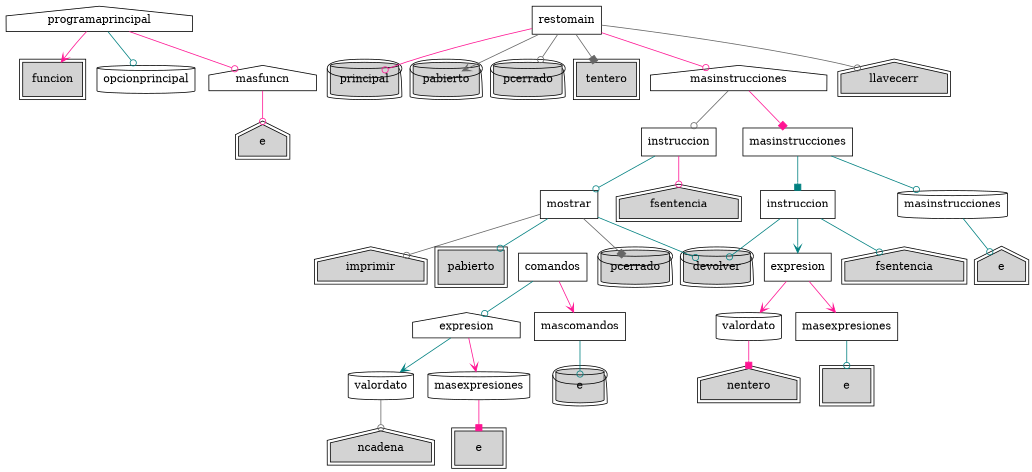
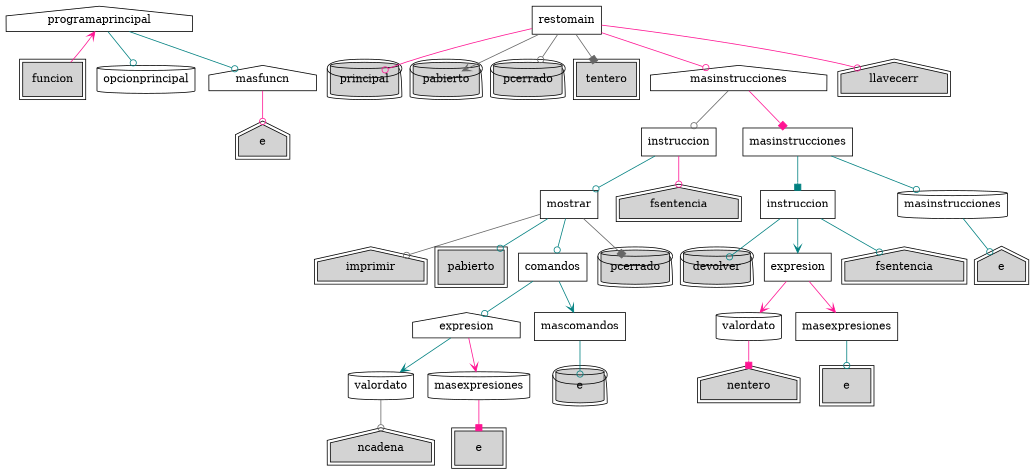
(728, 43) -> (728, 43)
(76, 44) -> (81, 50)
(180, 50) -> (180, 50)
(645, 237) -> (562, 233)
(565, 293) -> (565, 293)
